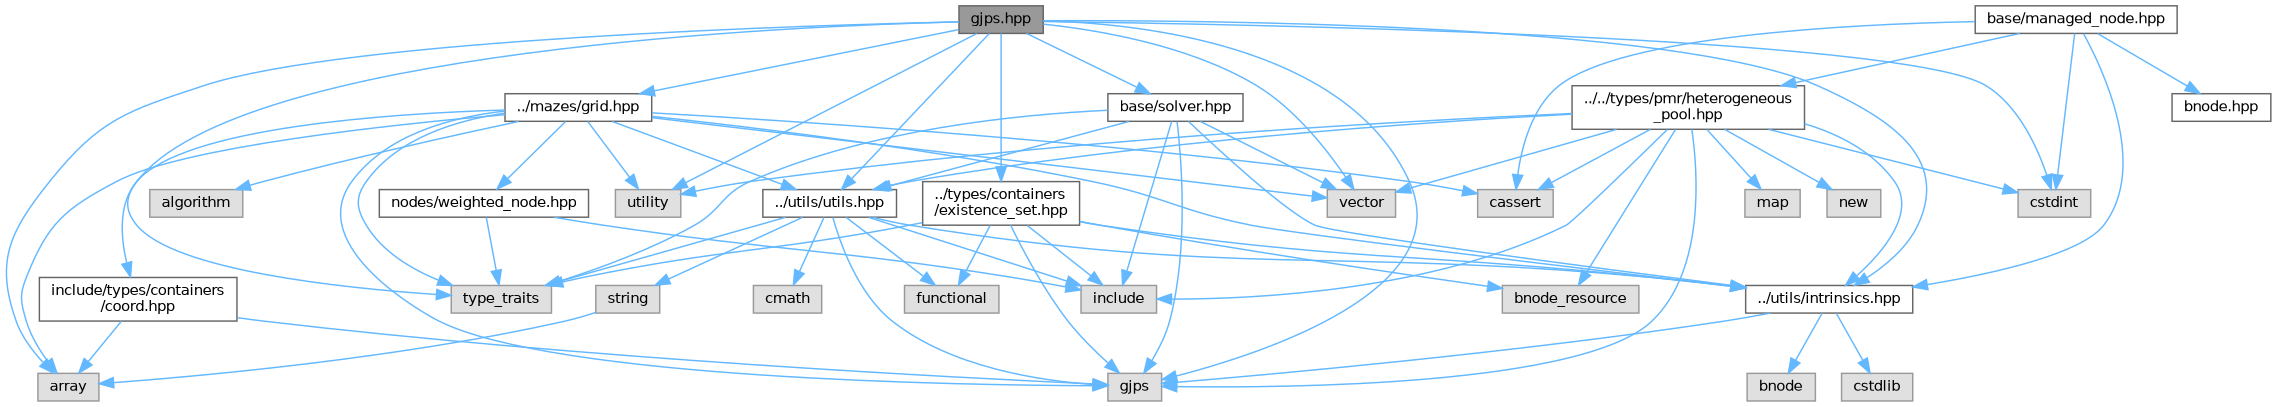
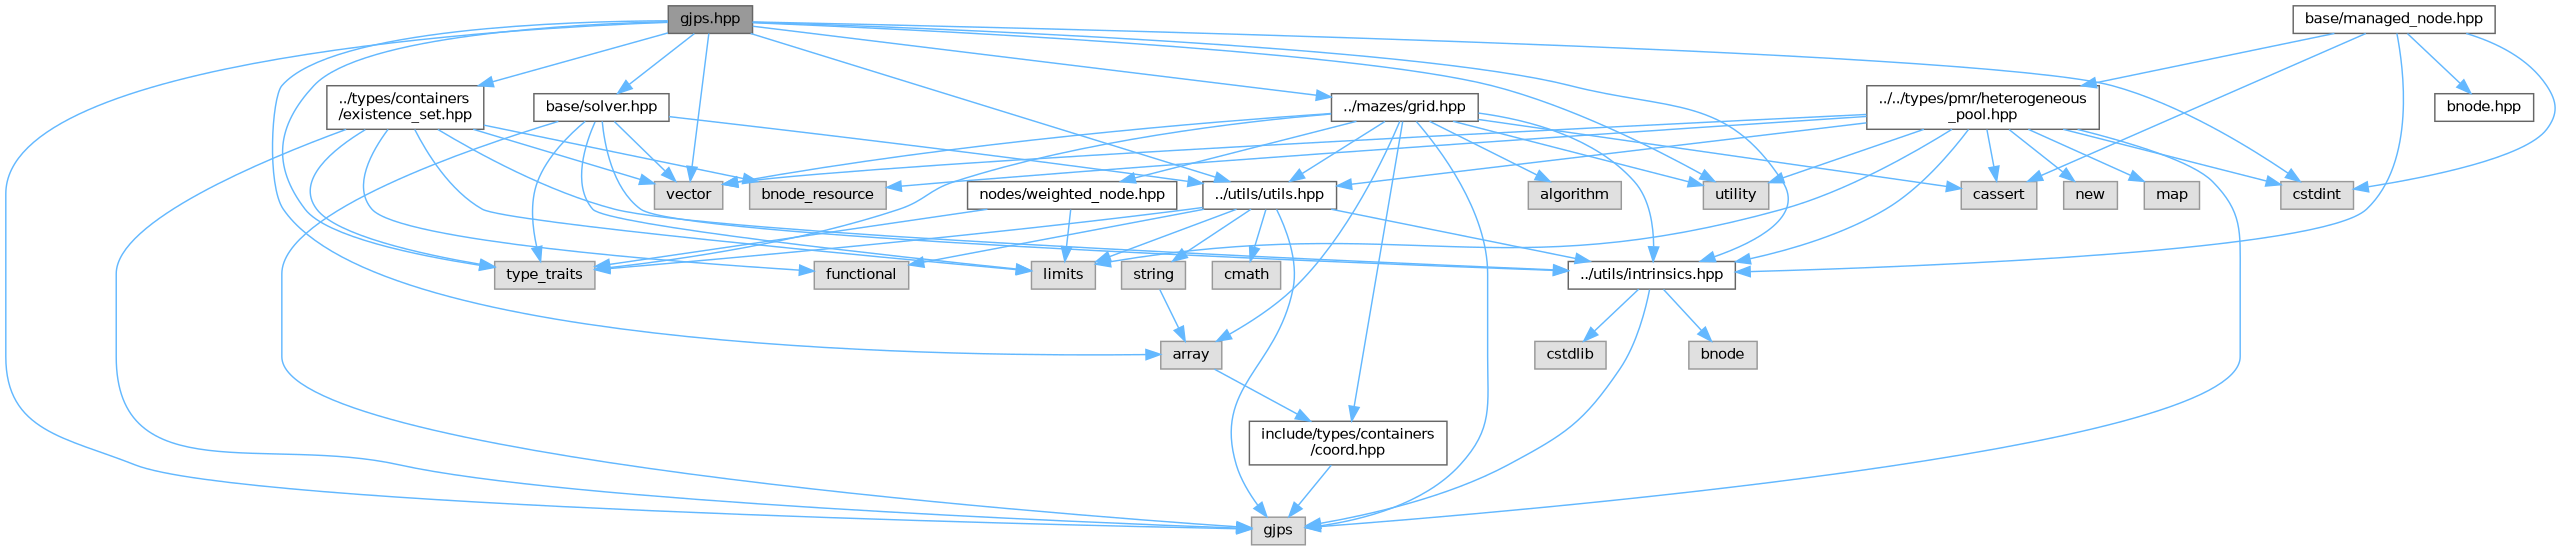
none -> (565, 157)
(1119, 299) -> (1063, 275)
(105, 341) -> (1256, 392)
